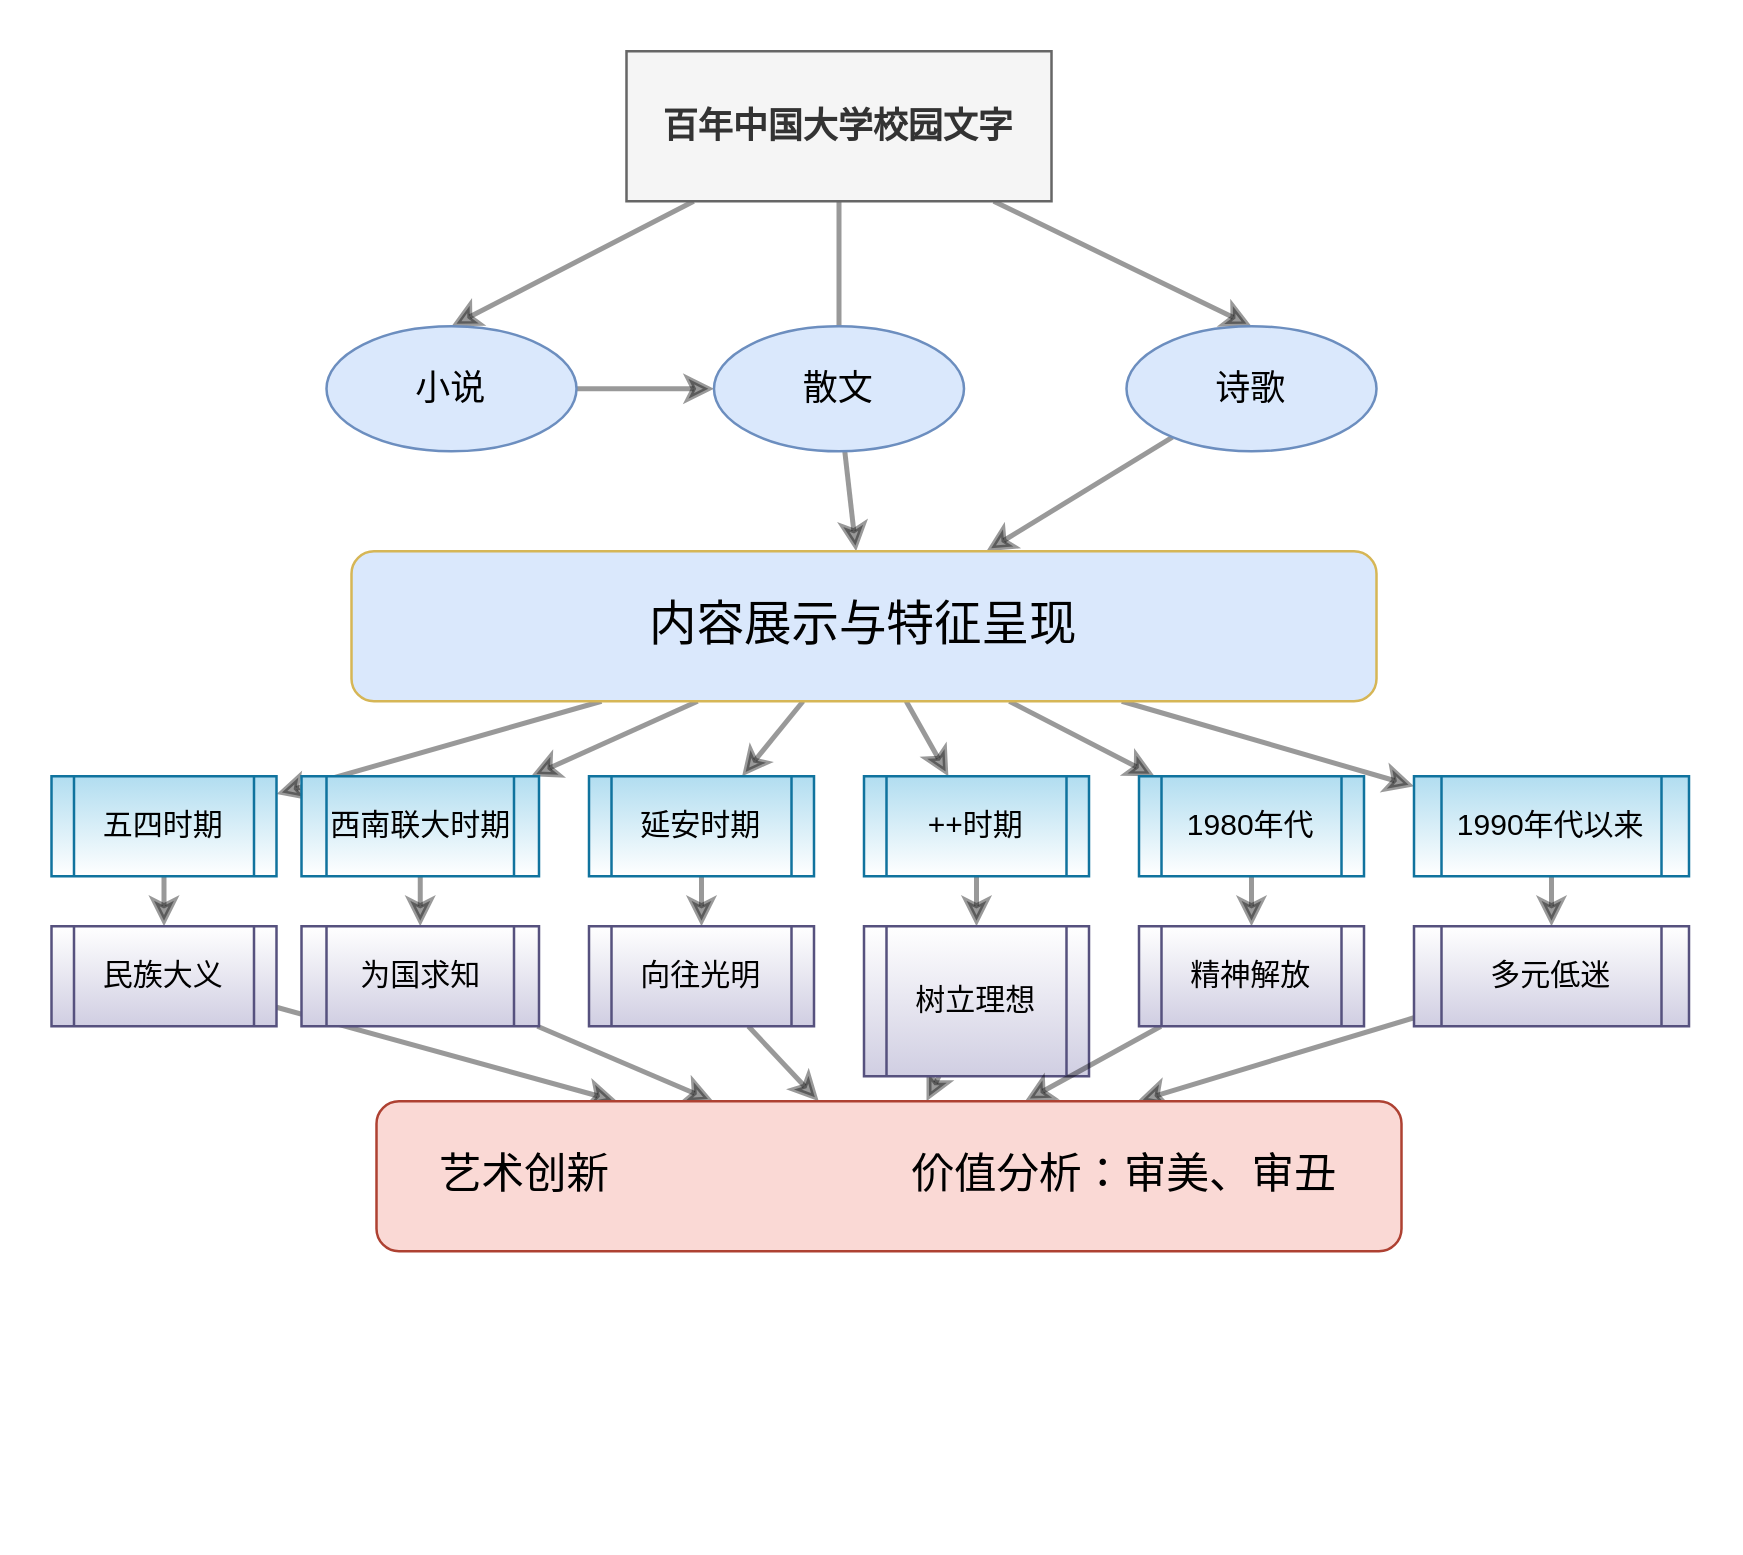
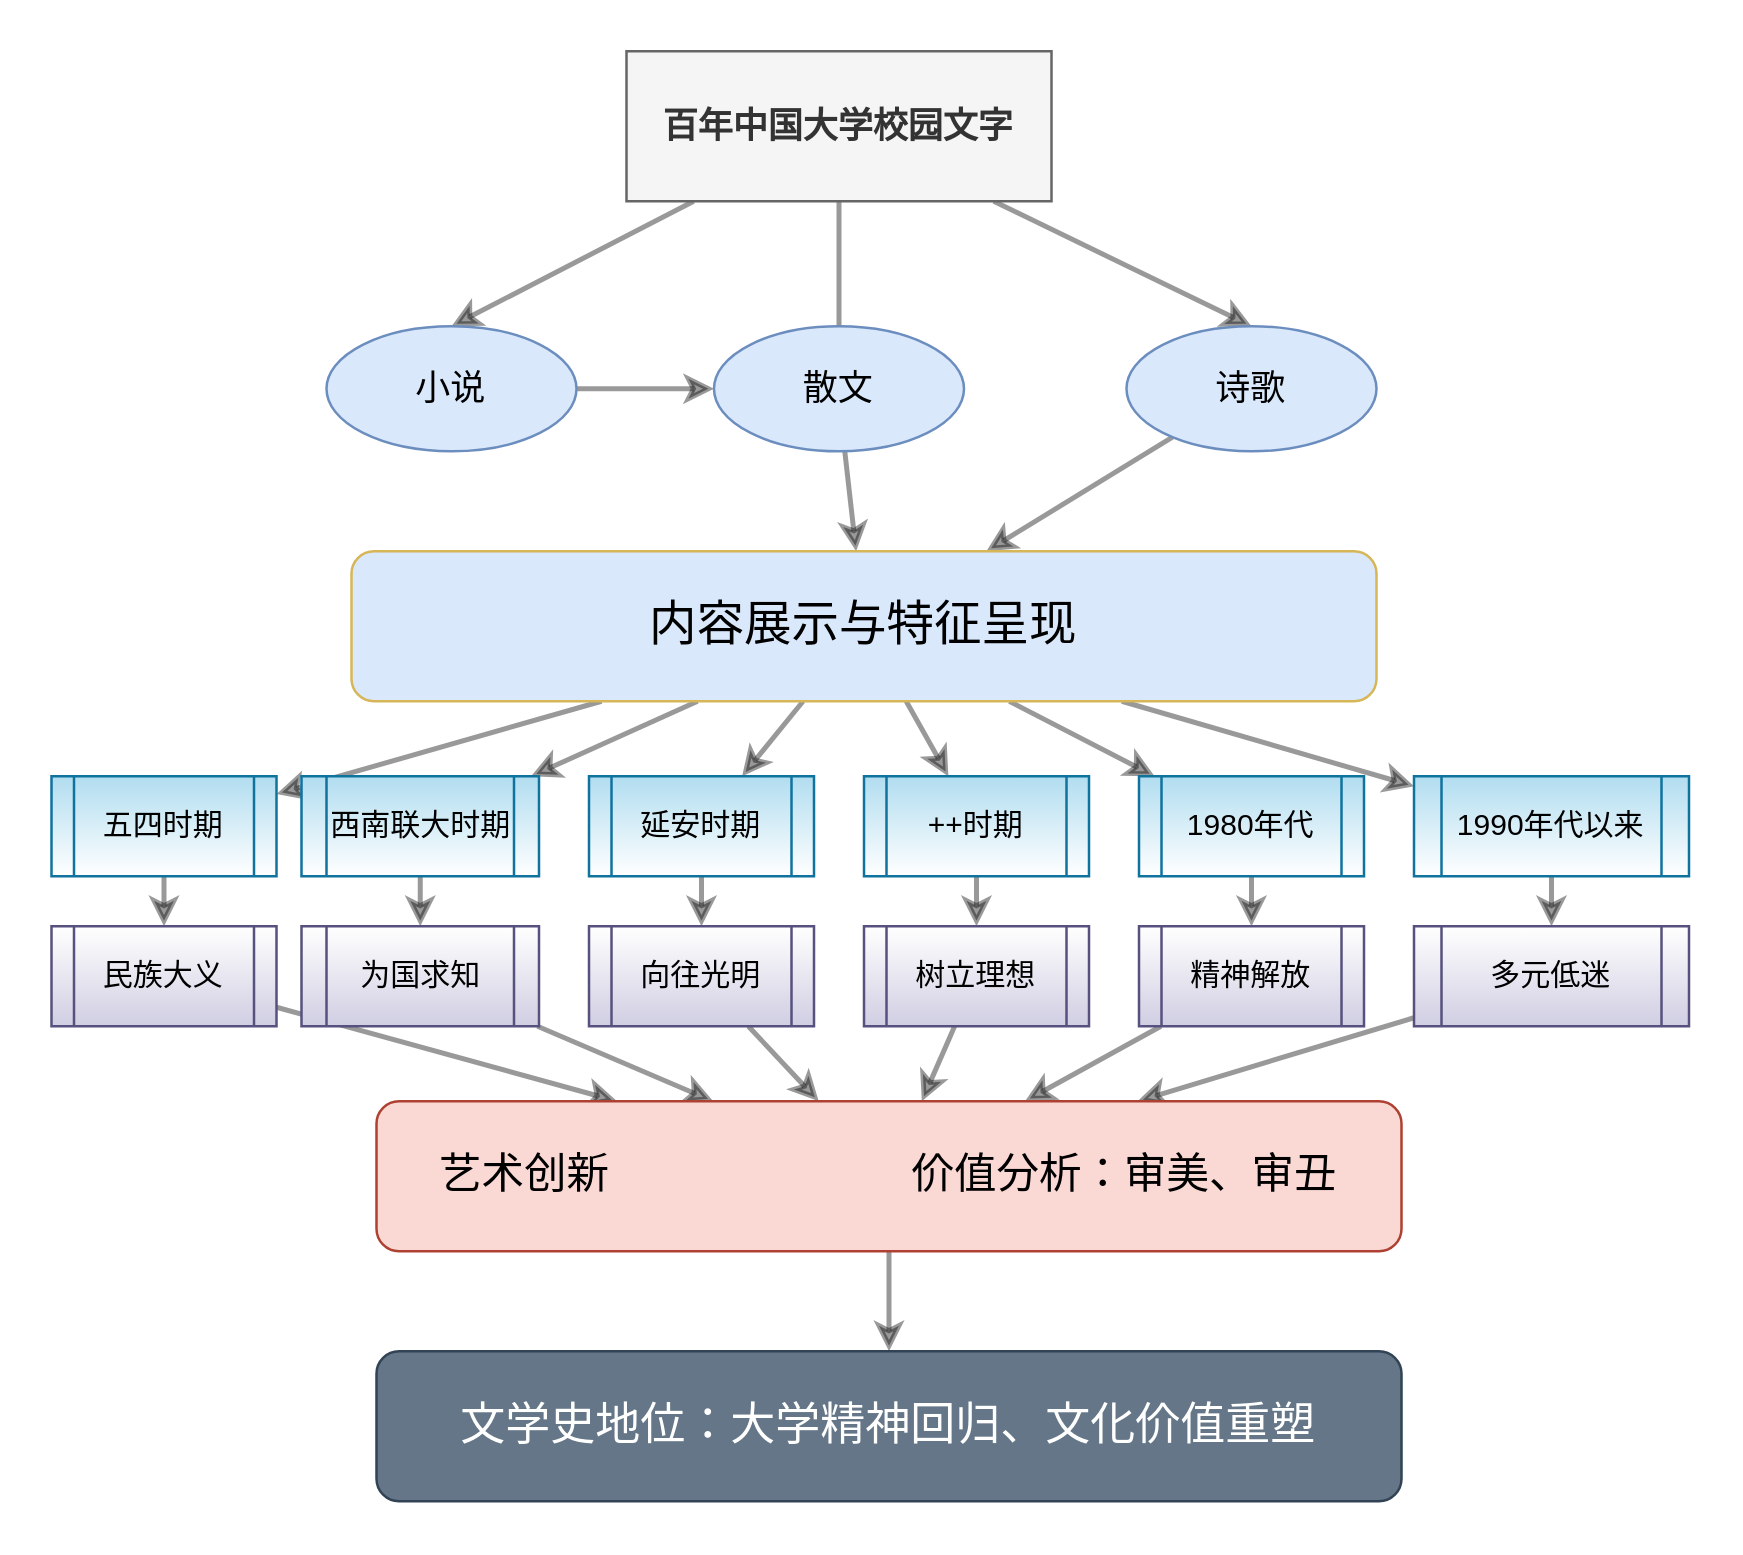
(976, 1001) -> (976, 976)
none -> (889, 1290)
none -> (889, 1426)
